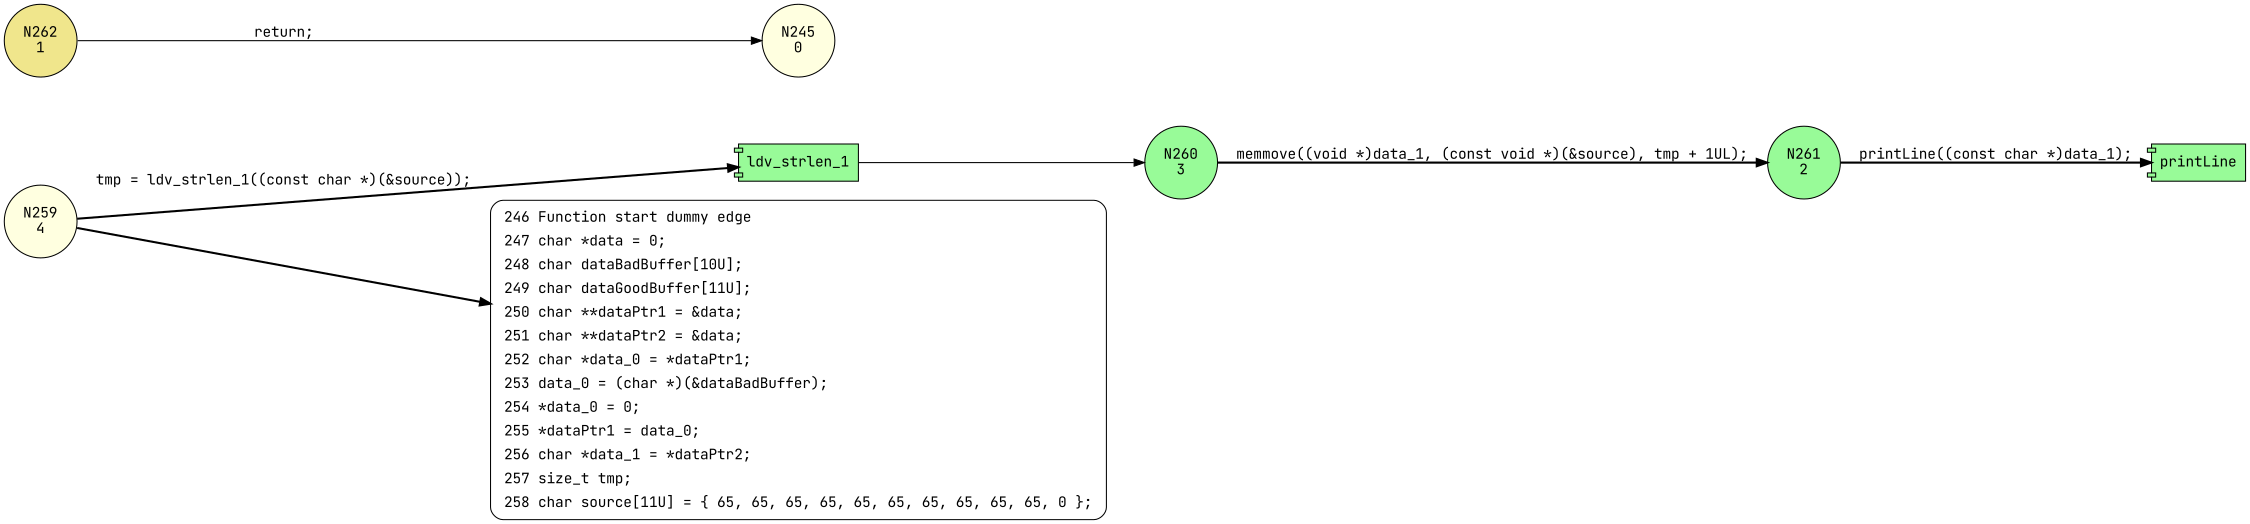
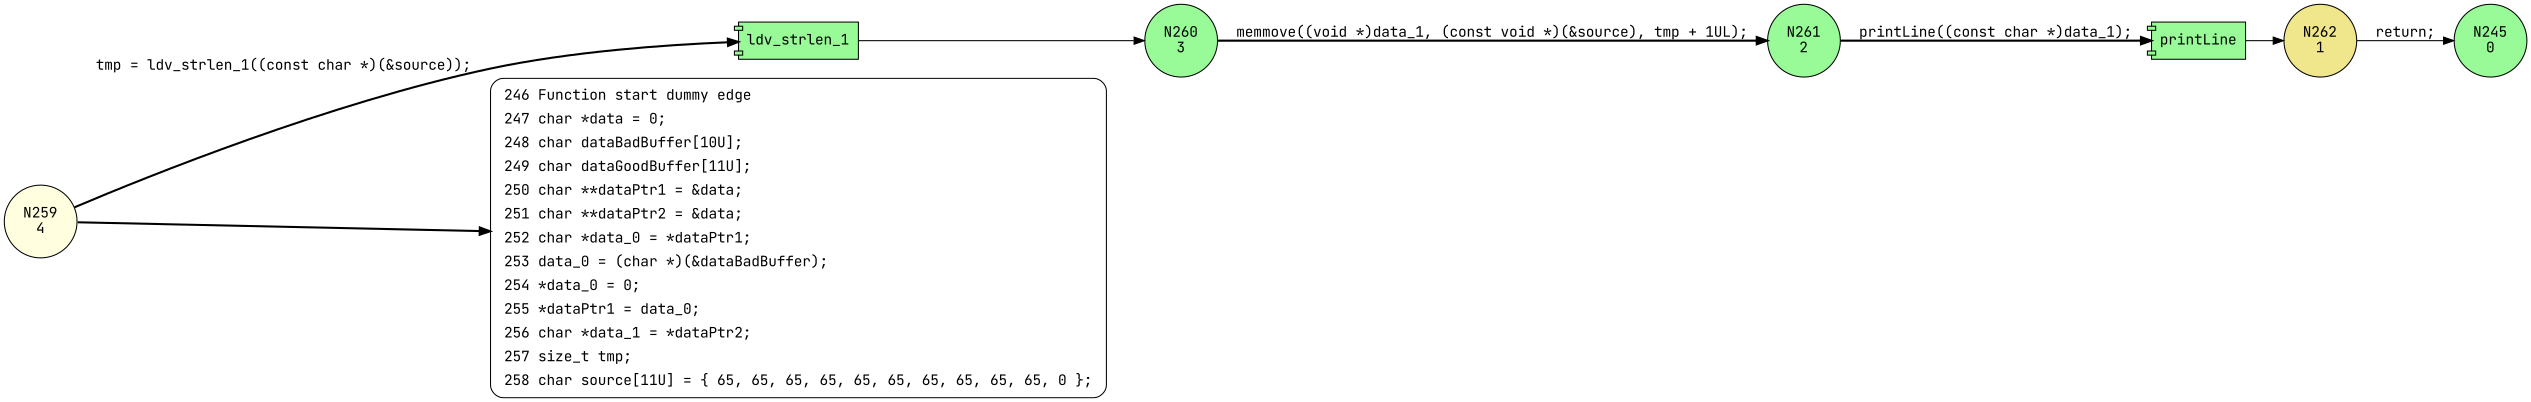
(798, 41) -> (2491, 41)
none -> (2259, 41)
